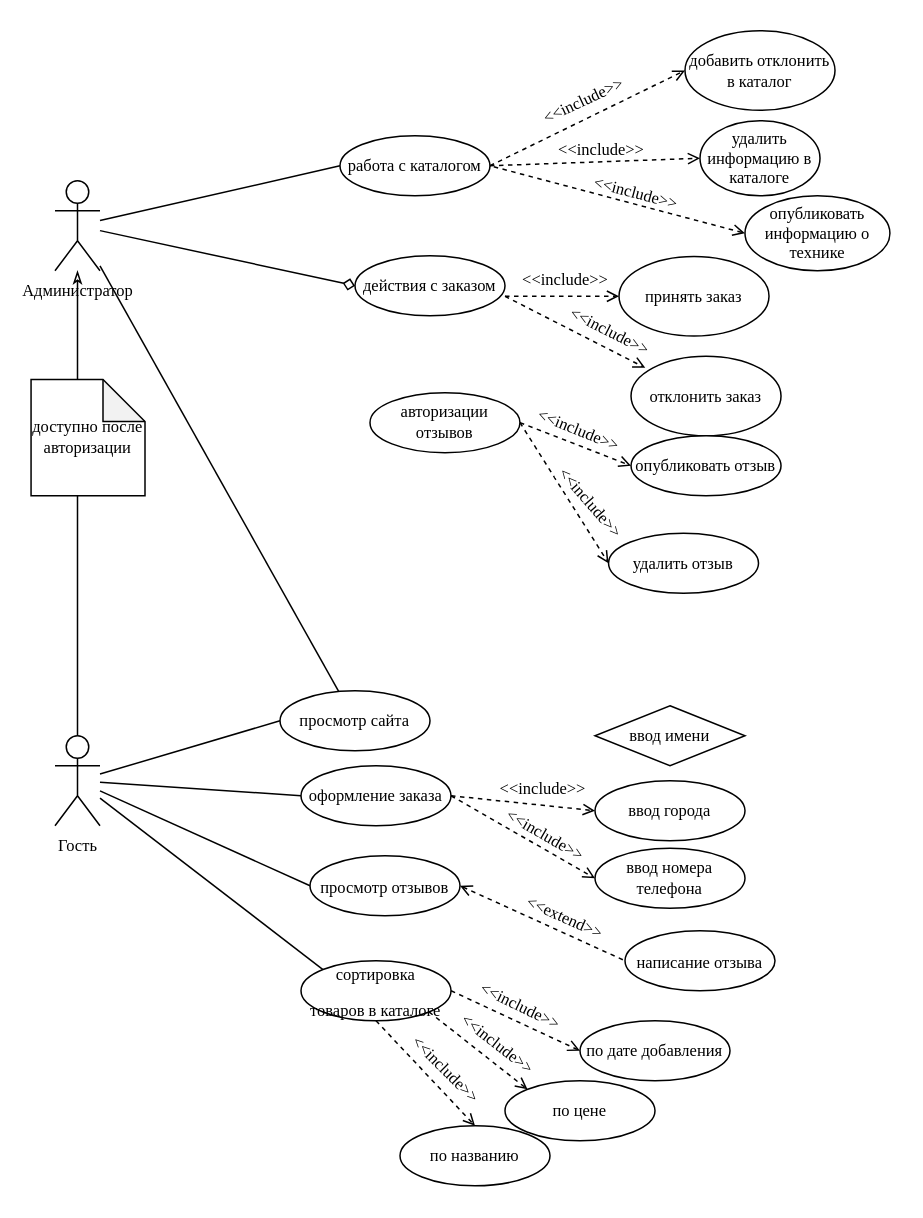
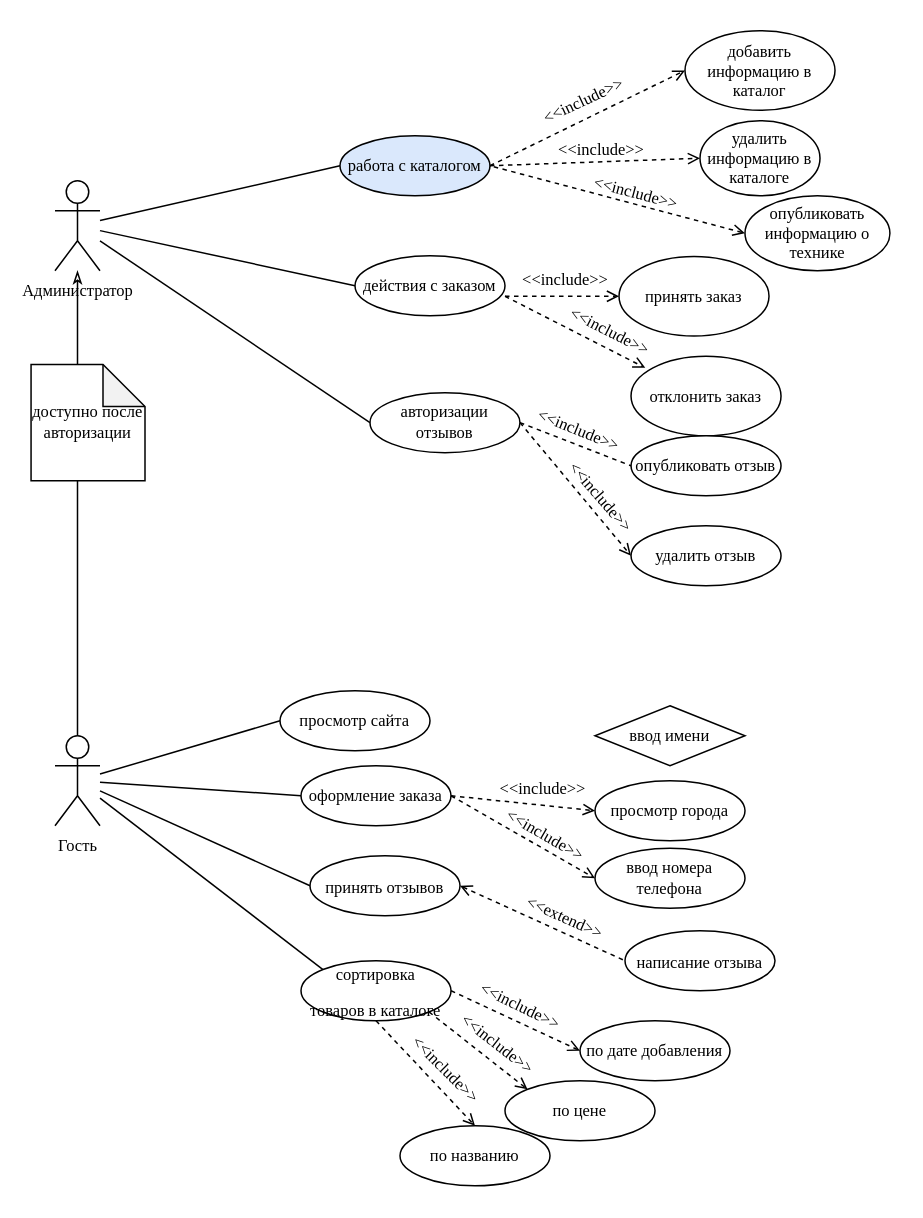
(760, 71) -> (760, 71)
(415, 166) -> (415, 166)
(342, 283) -> (348, 284)
(88, 438) -> (88, 423)
(625, 463) -> (626, 464)
(219, 478) -> (234, 331)
(683, 563) -> (706, 556)
(670, 811) -> (670, 811)
(385, 886) -> (385, 886)
